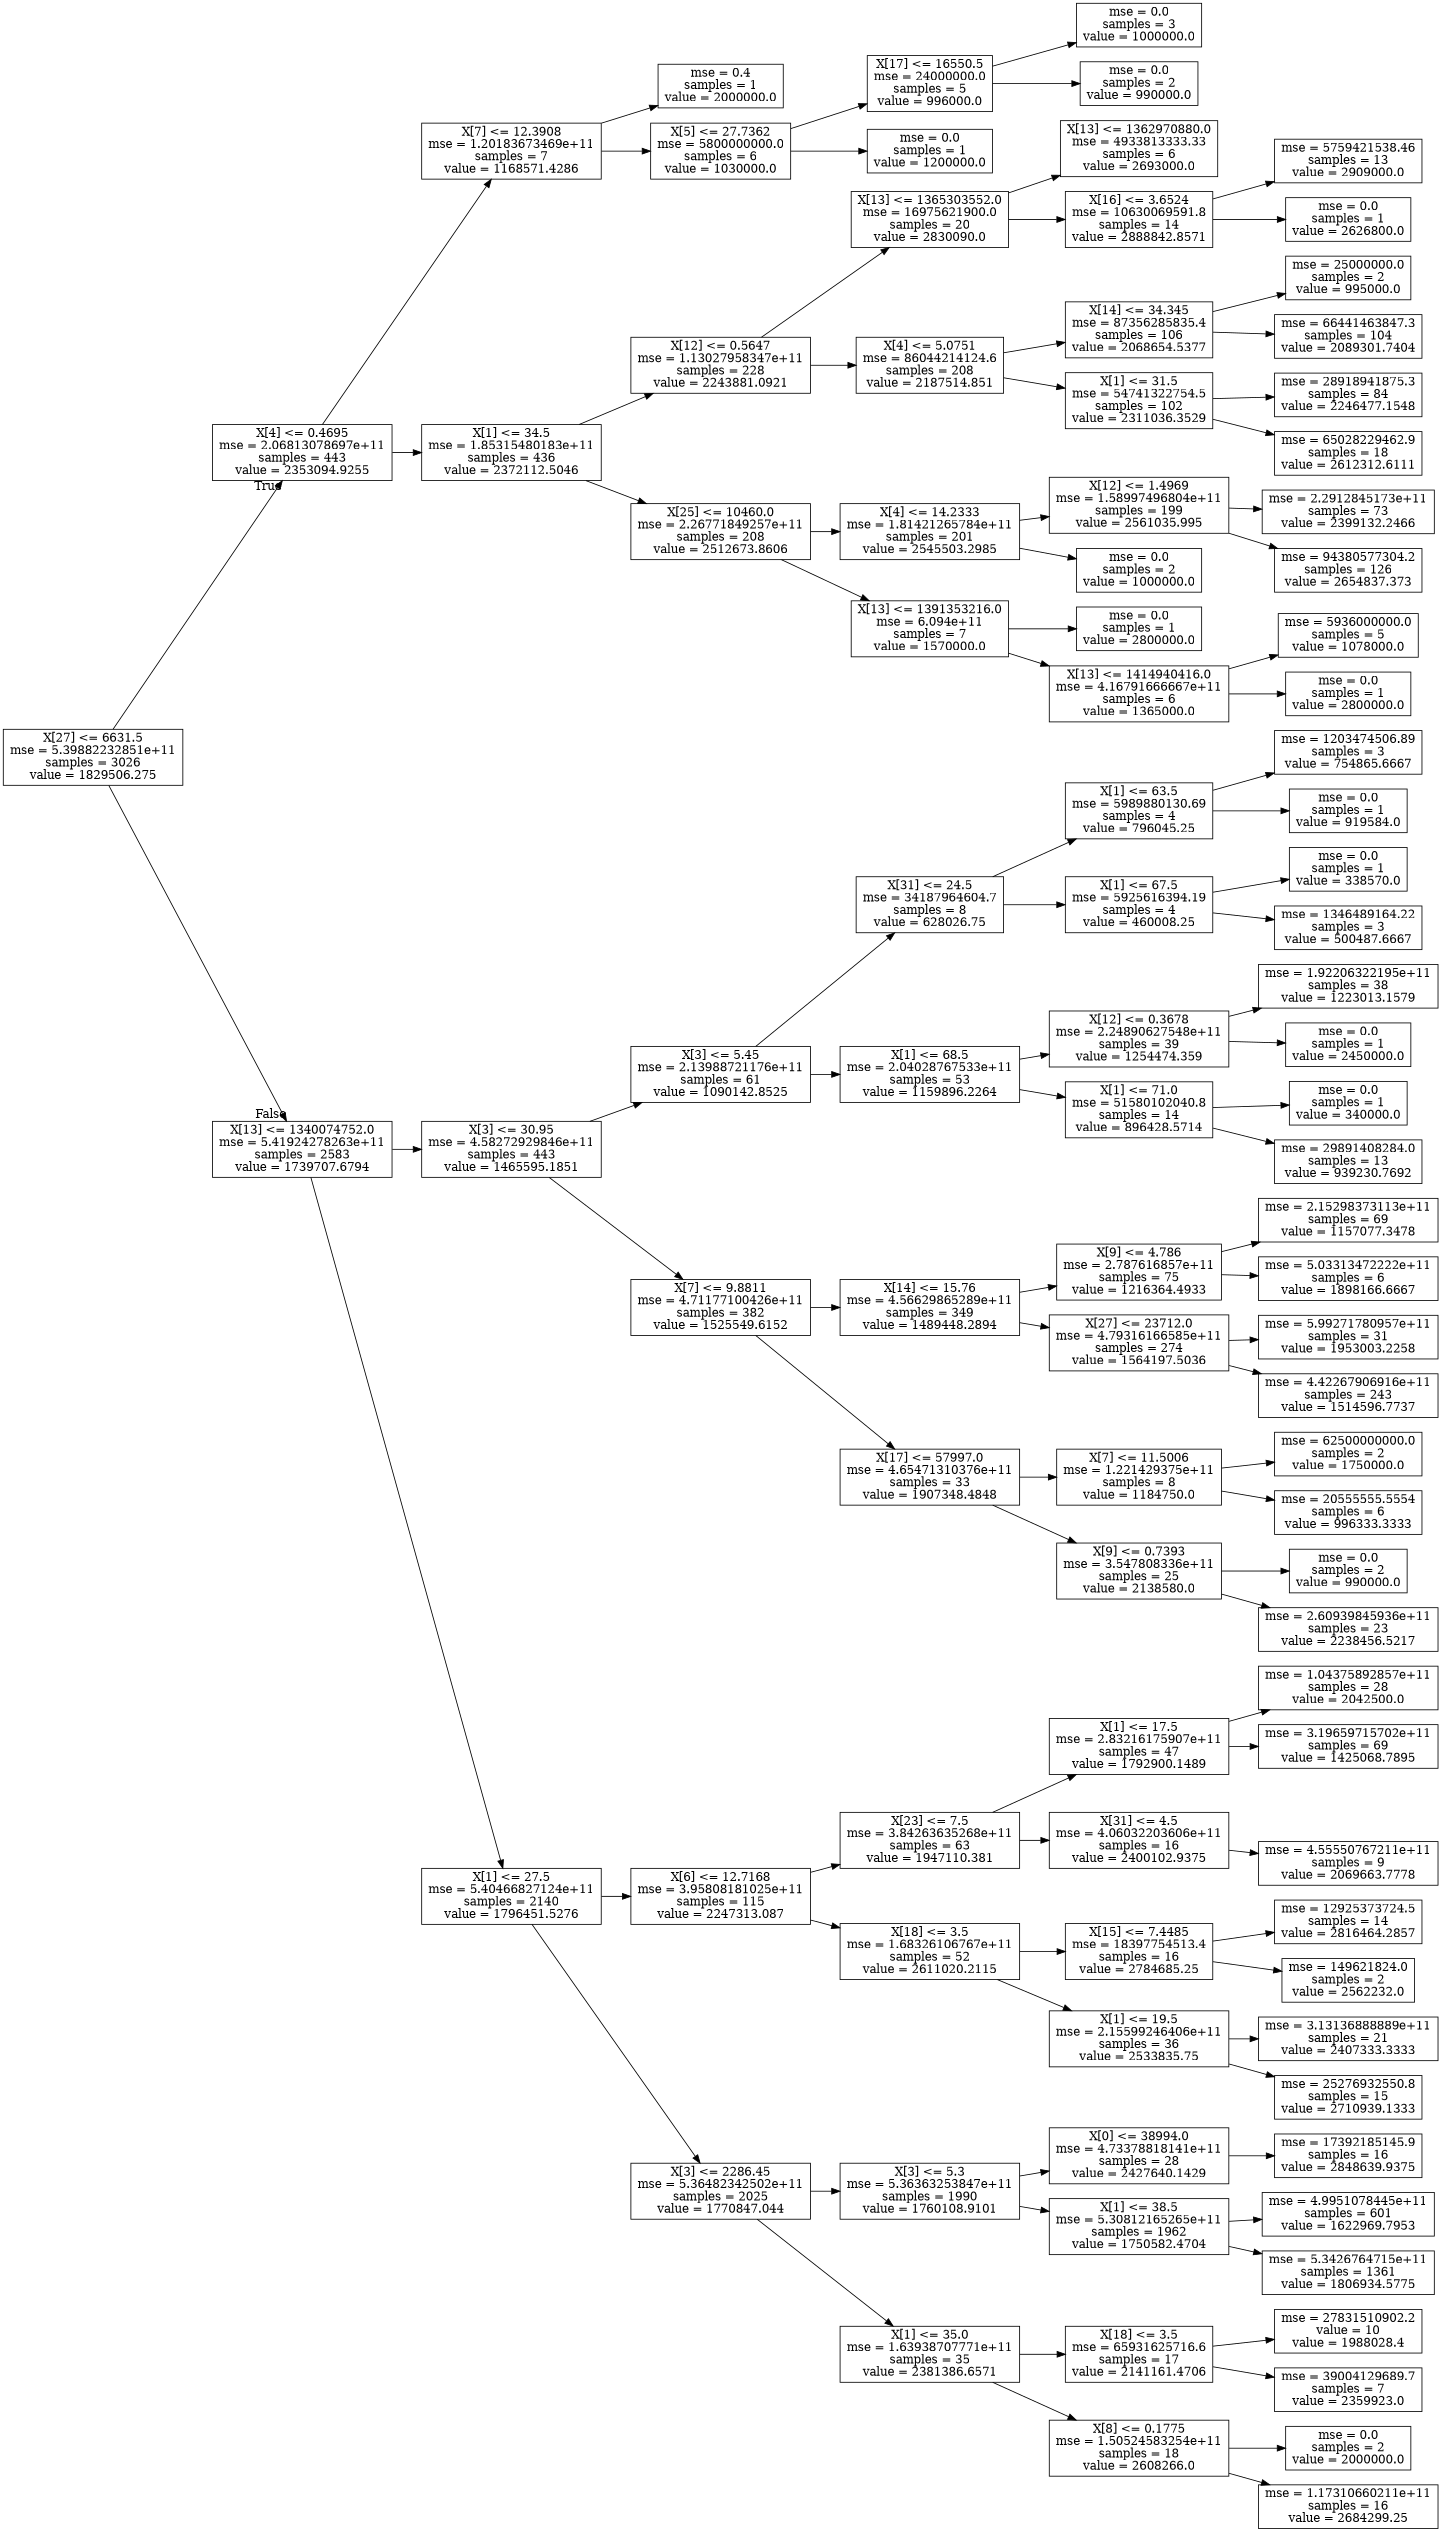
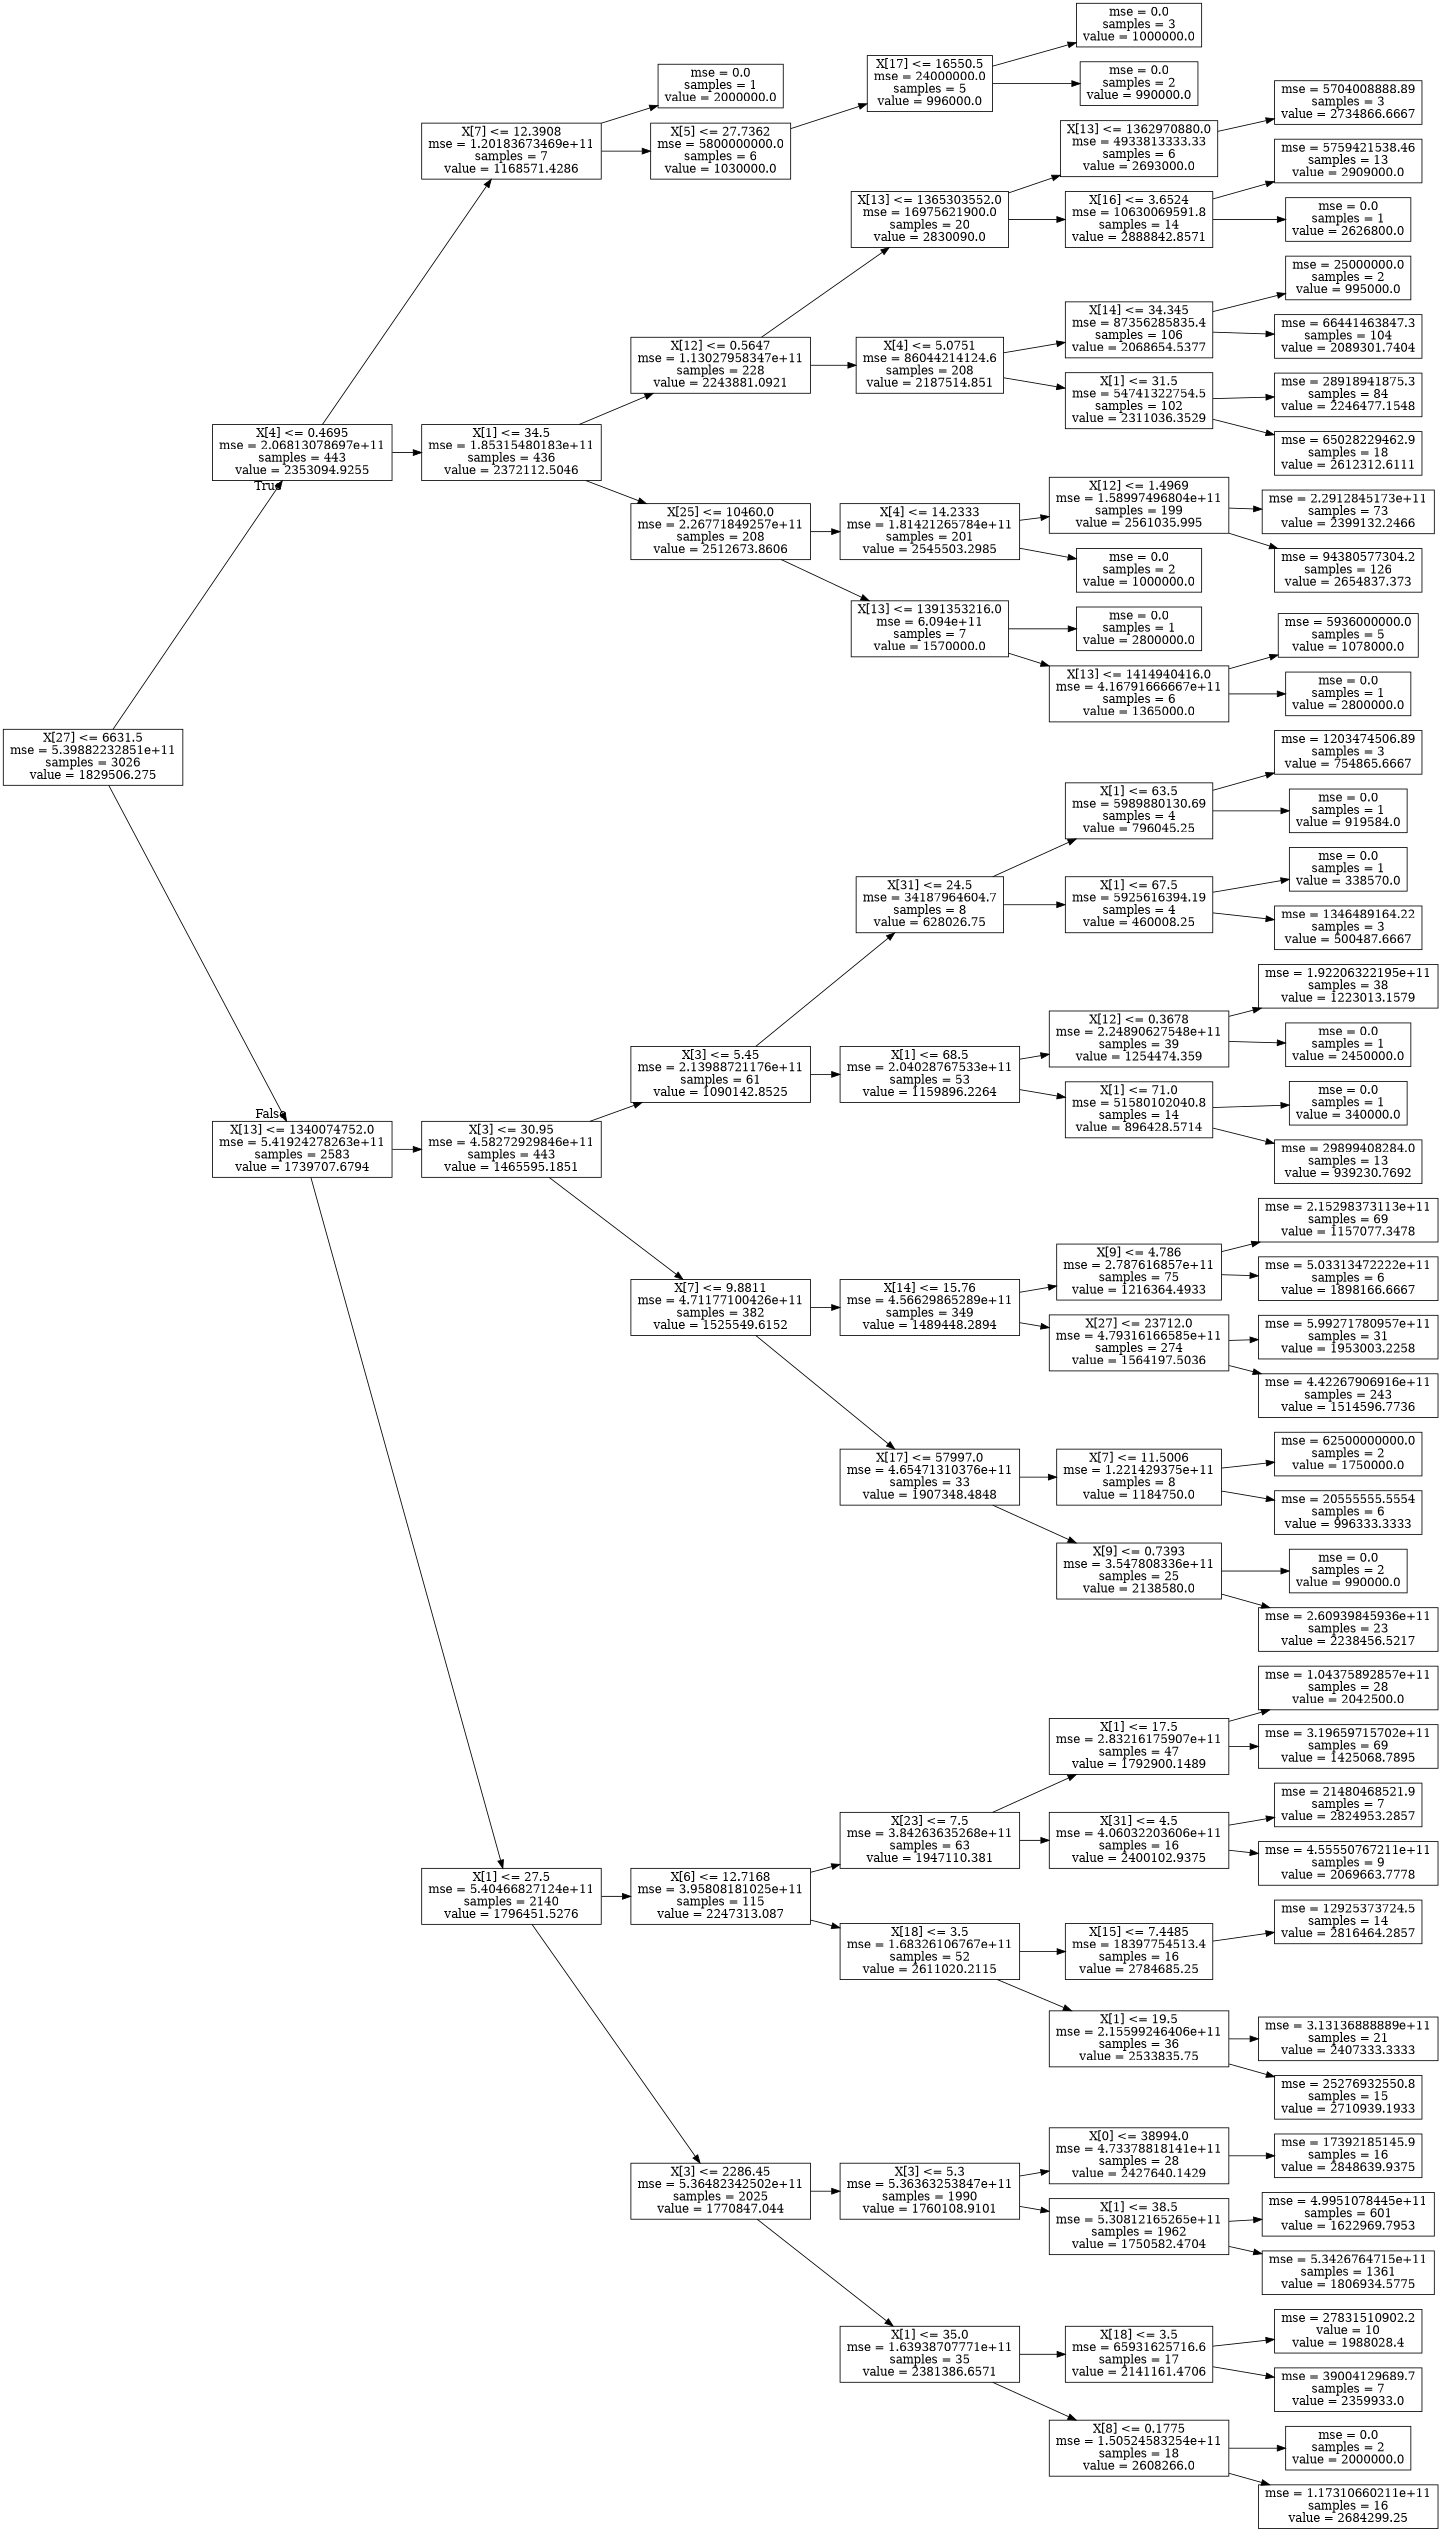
(721, 86) -> (721, 86)
none -> (1348, 103)
(930, 151) -> none
(1348, 1162) -> (1348, 1162)
(1348, 1396) -> (1348, 1396)
none -> (1348, 1805)
(1348, 1980) -> none
(1348, 2097) -> (1348, 2097)
(1348, 2390) -> (1348, 2390)
